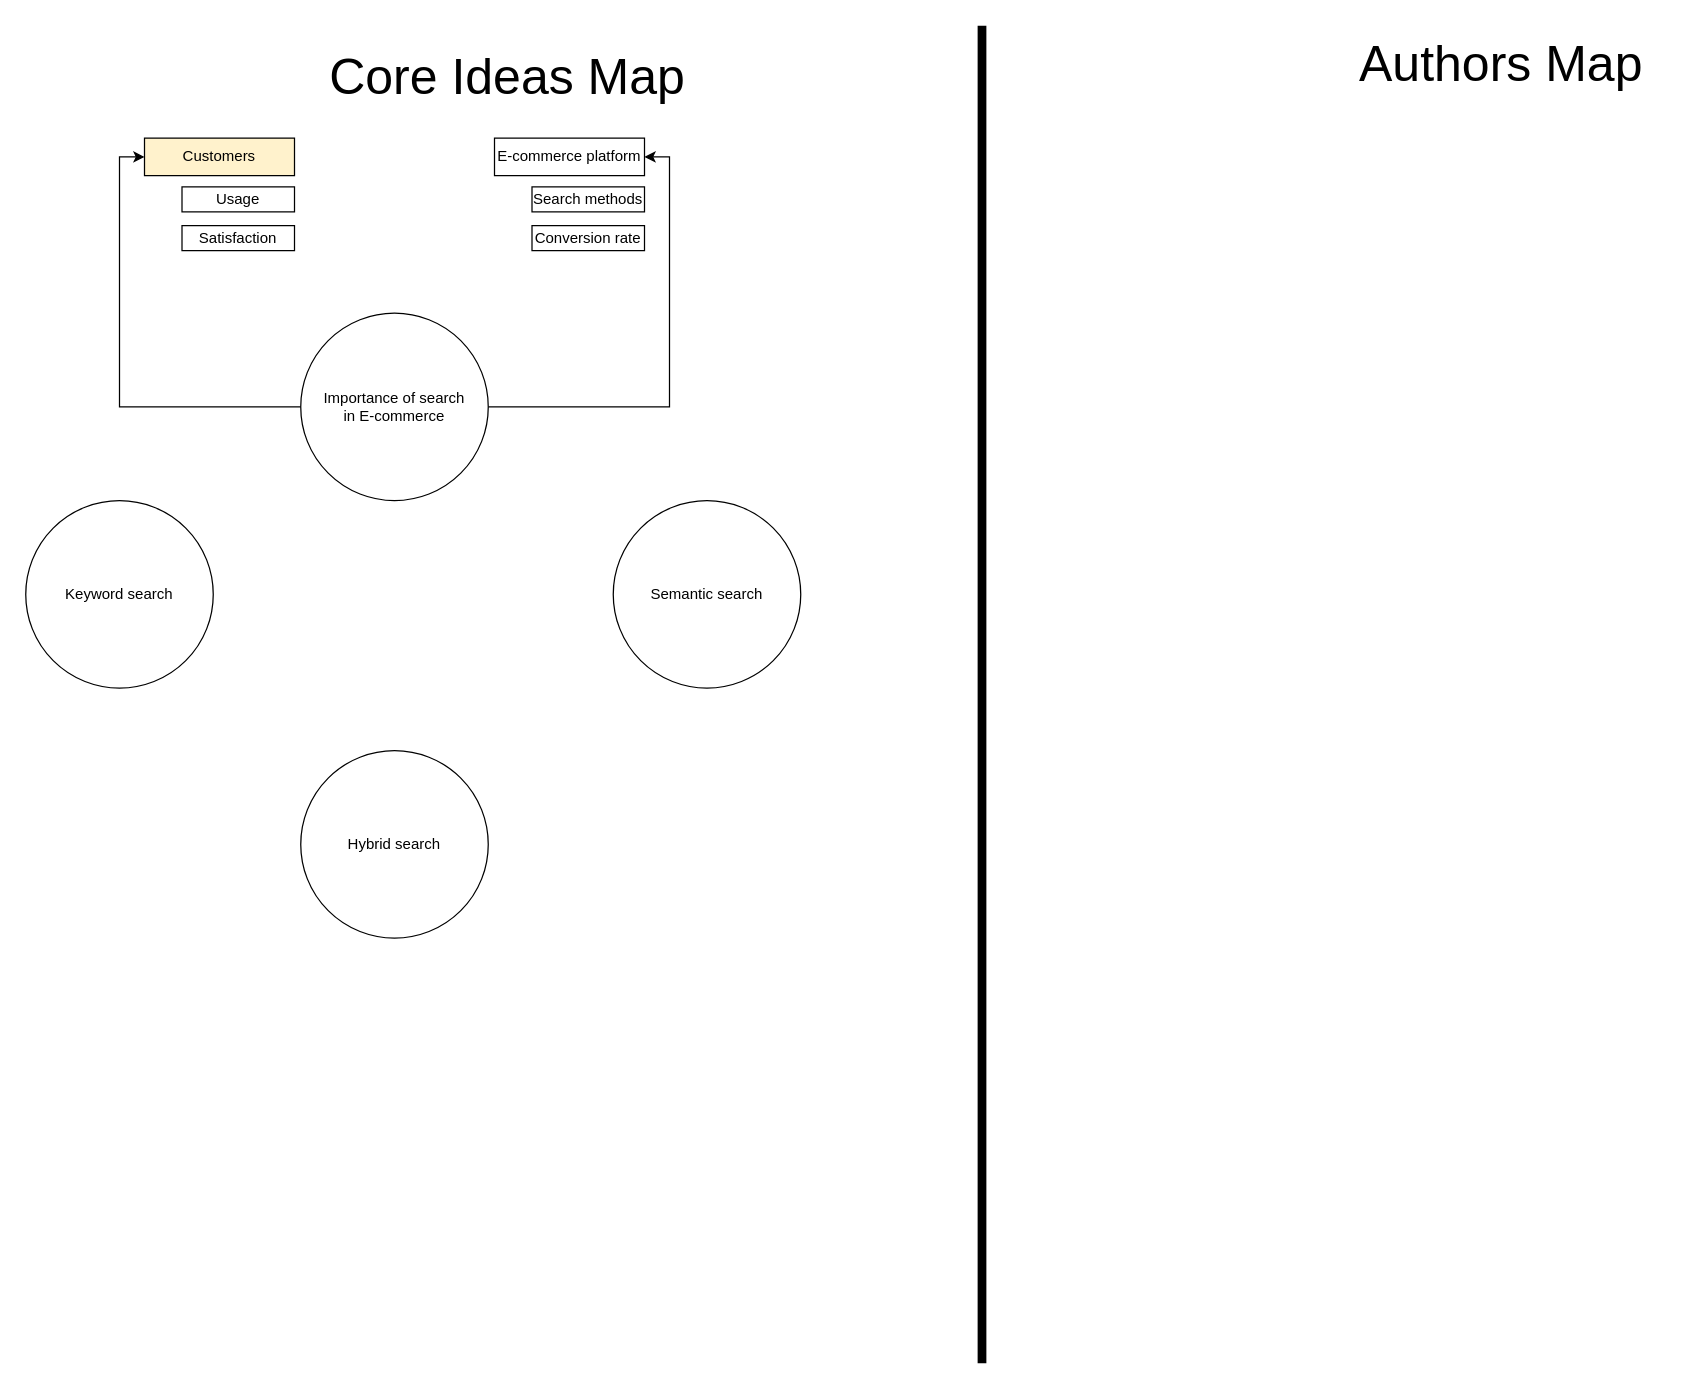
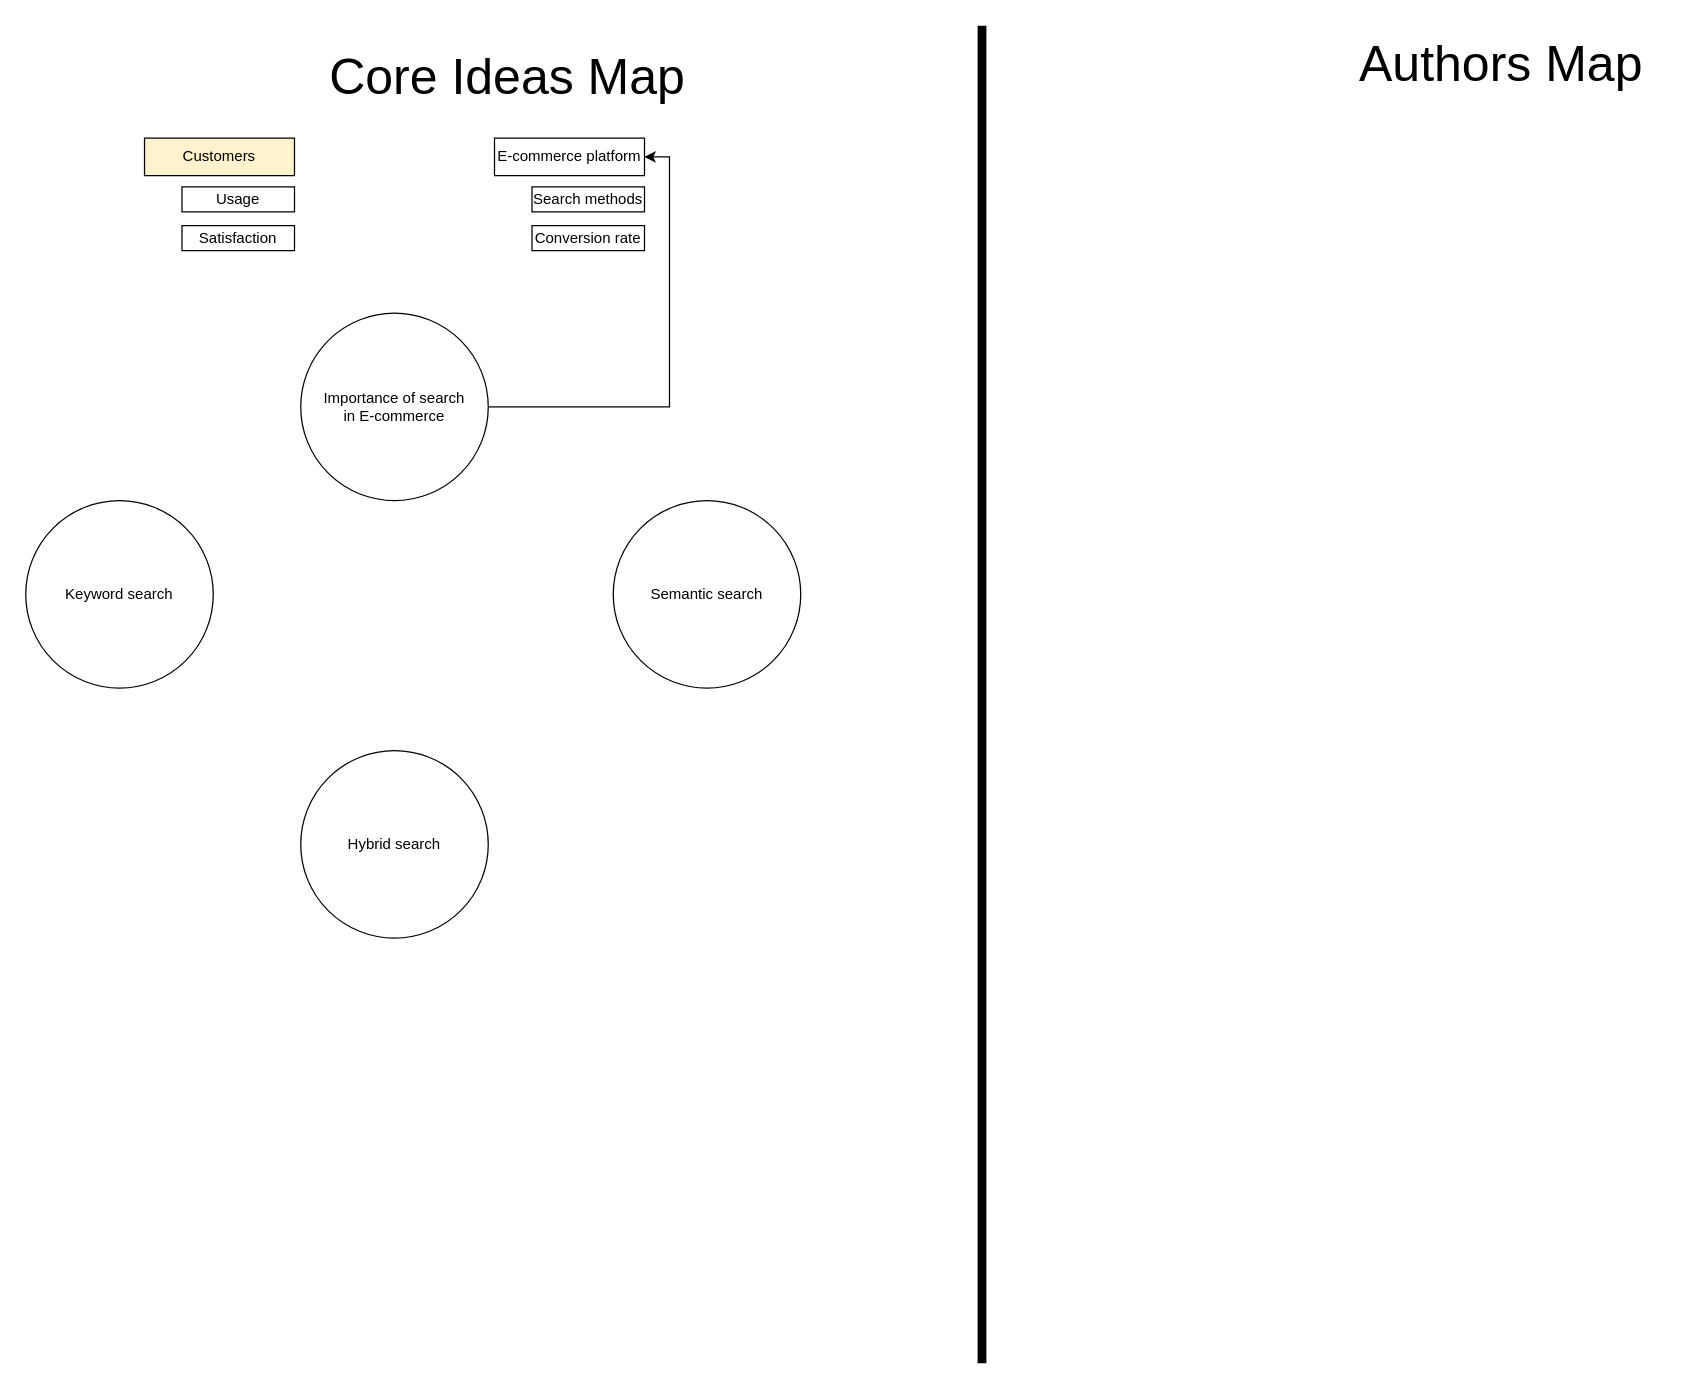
(119, 364) -> none
